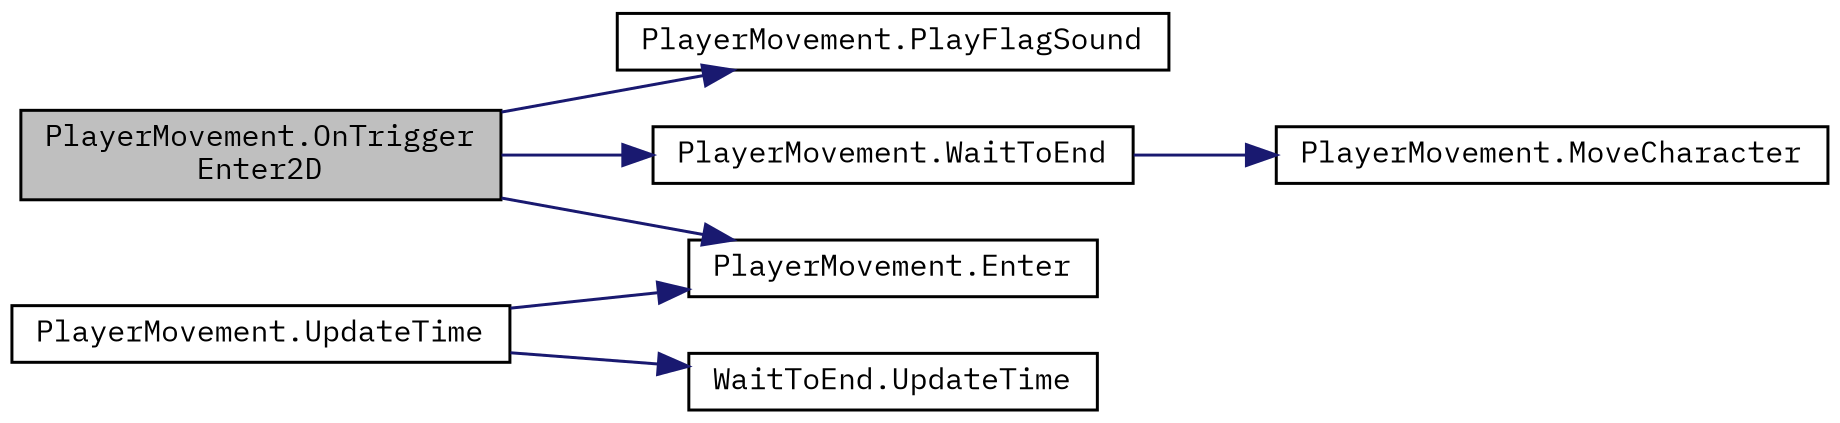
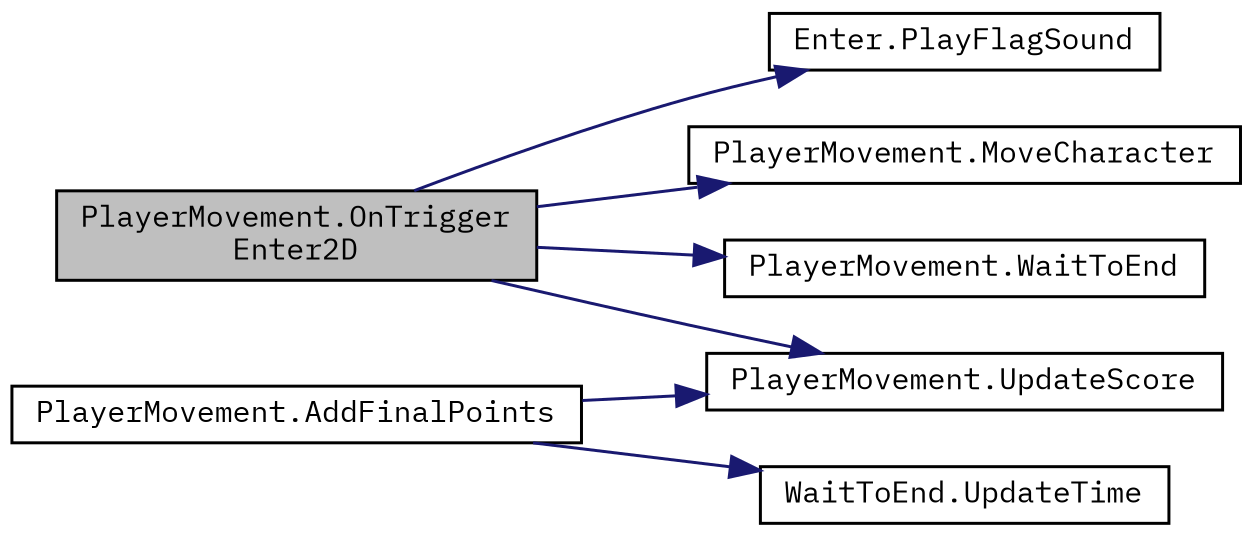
(893, 42) -> (965, 42)
(1190, 155) -> (617, 197)
(893, 268) -> (965, 382)
(261, 334) -> (297, 414)
